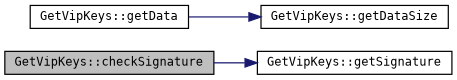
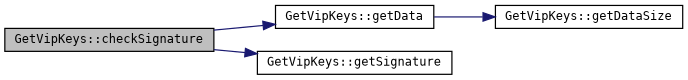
none -> (239, 28)
